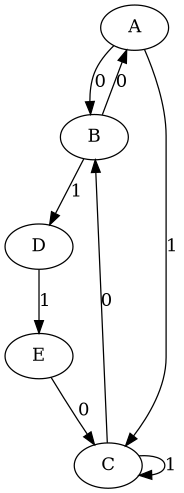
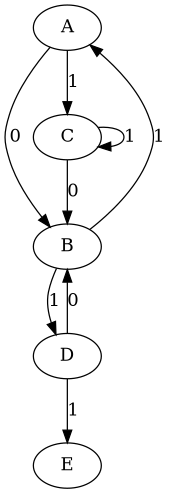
(122, 82) -> (159, 137)
none -> (67, 308)
(69, 406) -> none
